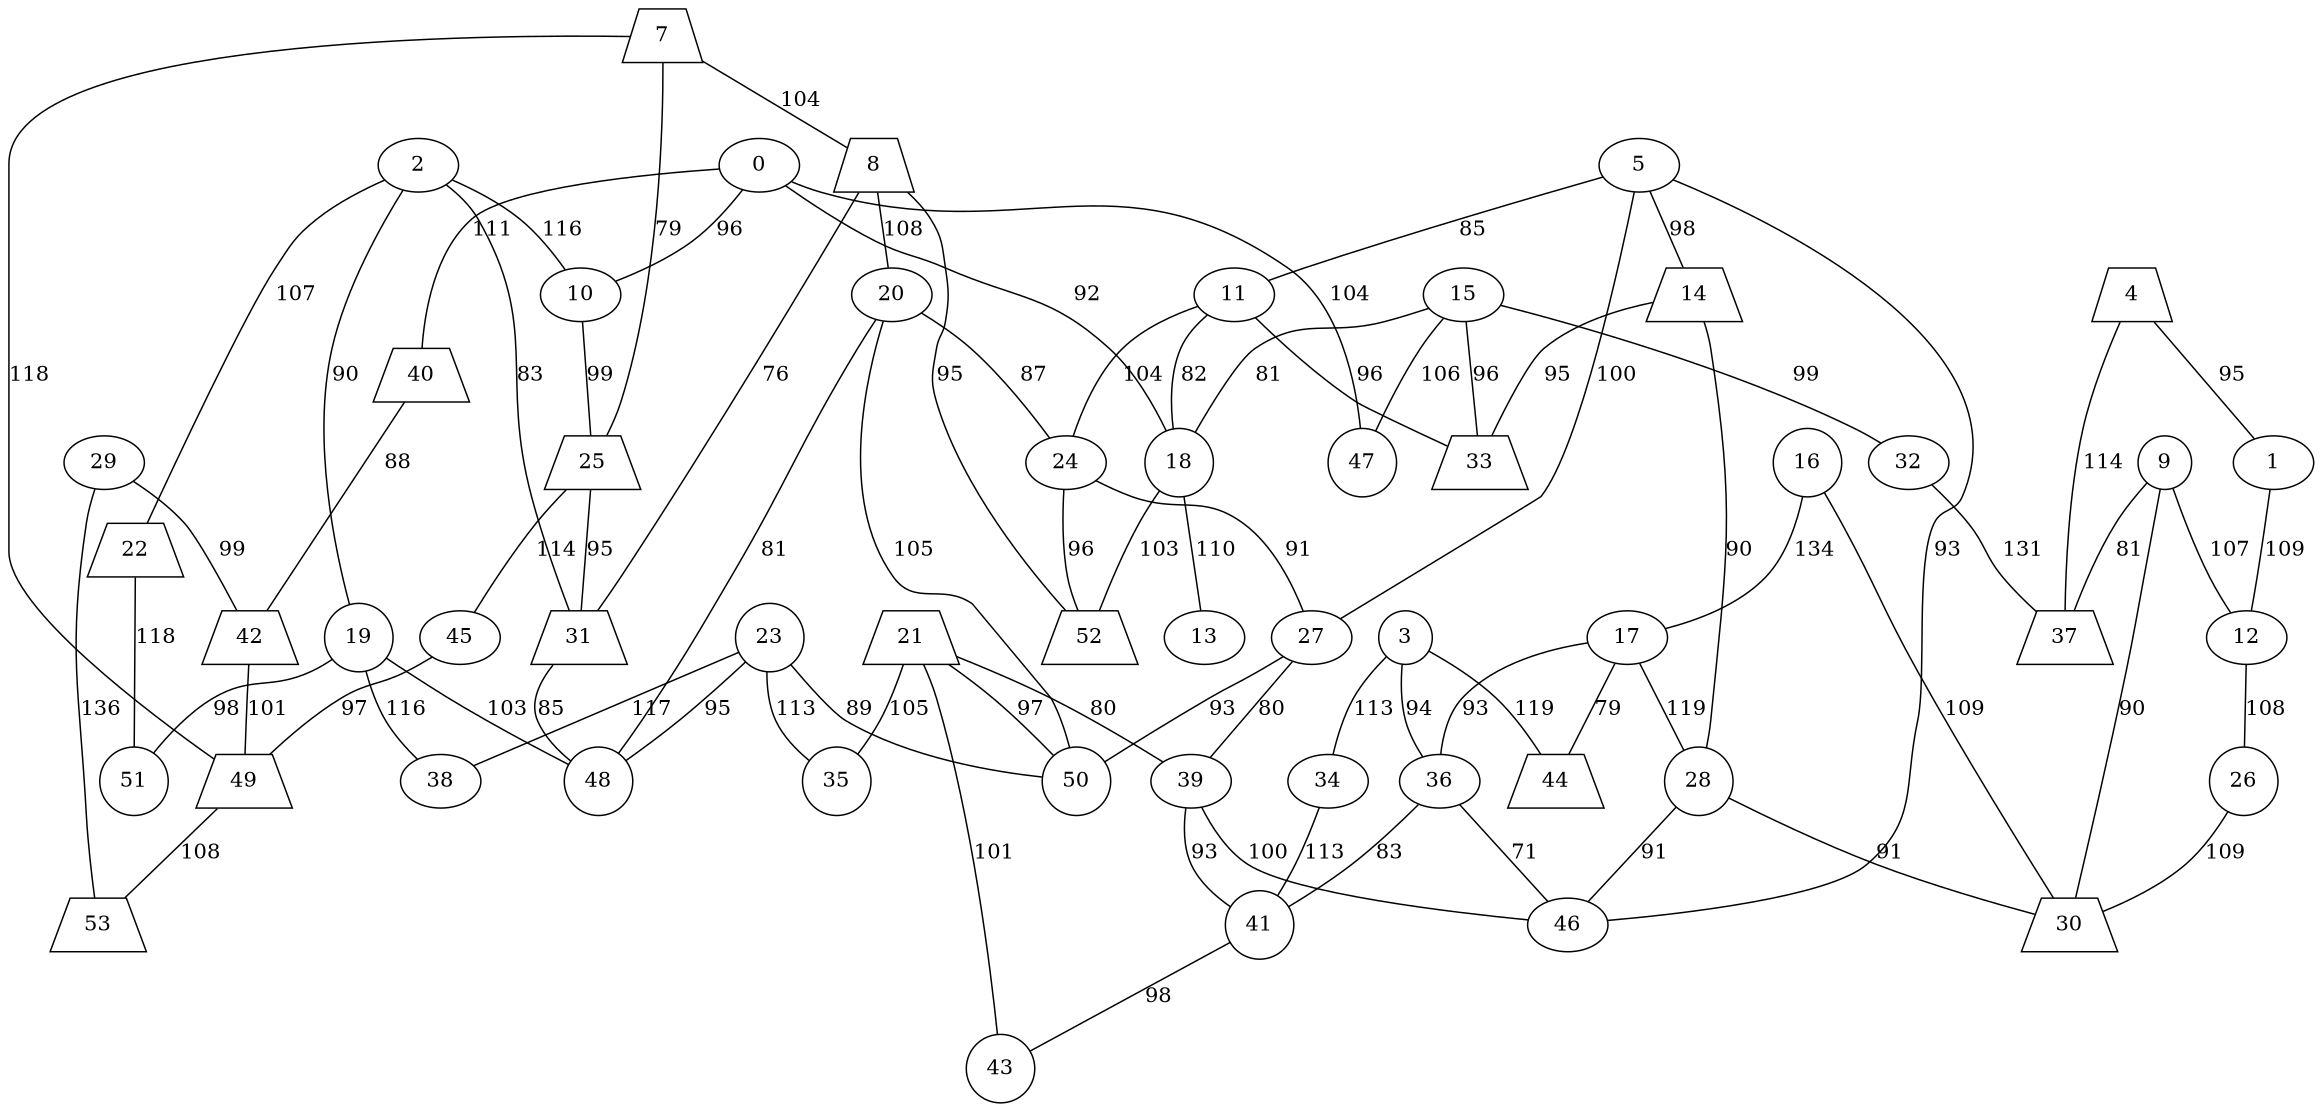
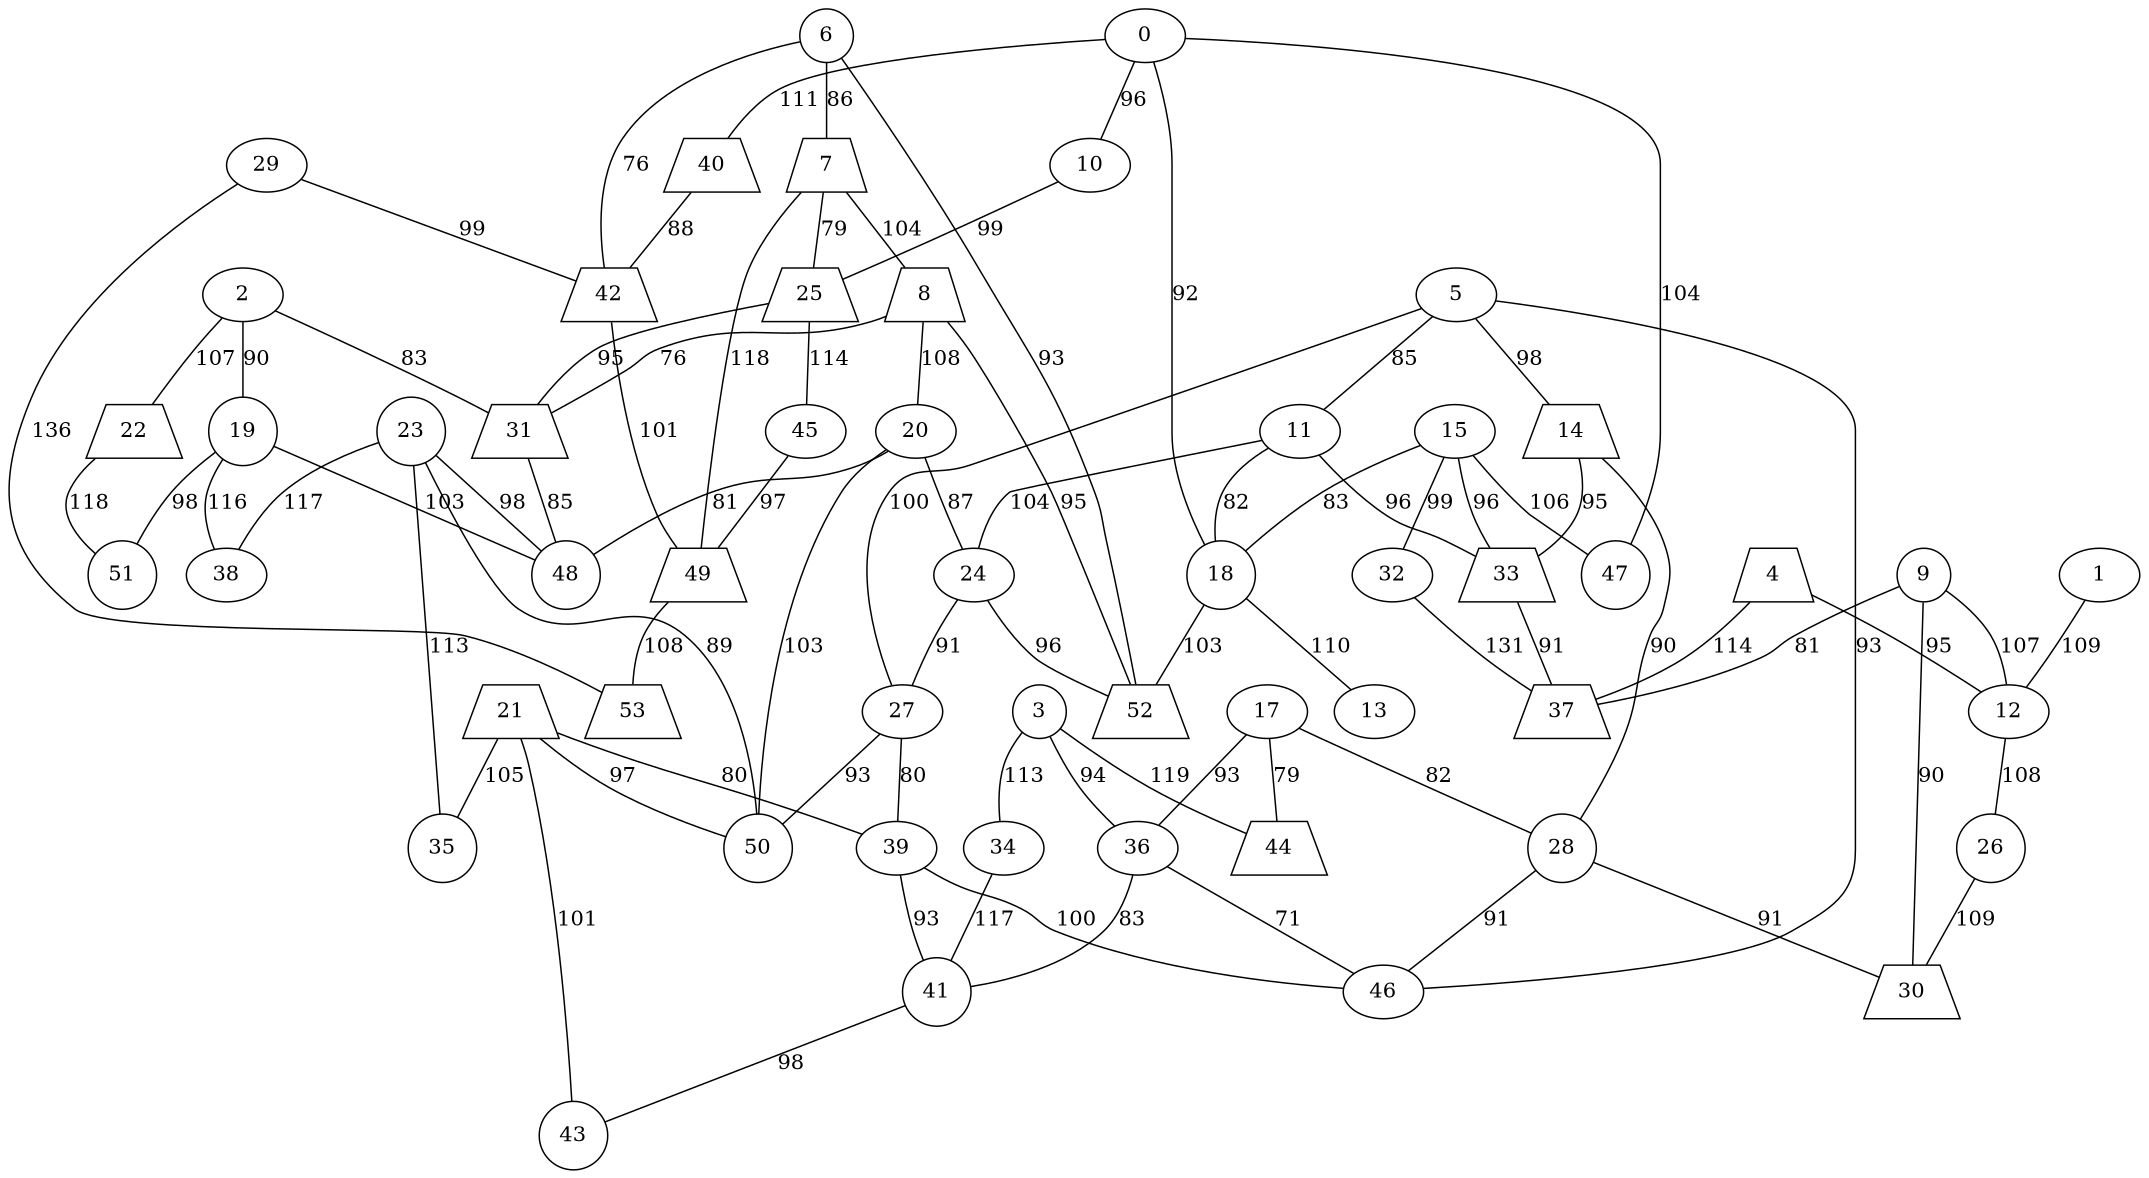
none -> (827, 36)
(516, 216) -> none
(1269, 375) -> (1337, 503)
(2204, 380) -> (1898, 641)
(1808, 463) -> none
(914, 550) -> (804, 647)
none -> (1535, 643)
(718, 709) -> (513, 503)
(1687, 709) -> (1439, 776)
(1325, 853) -> (995, 920)
